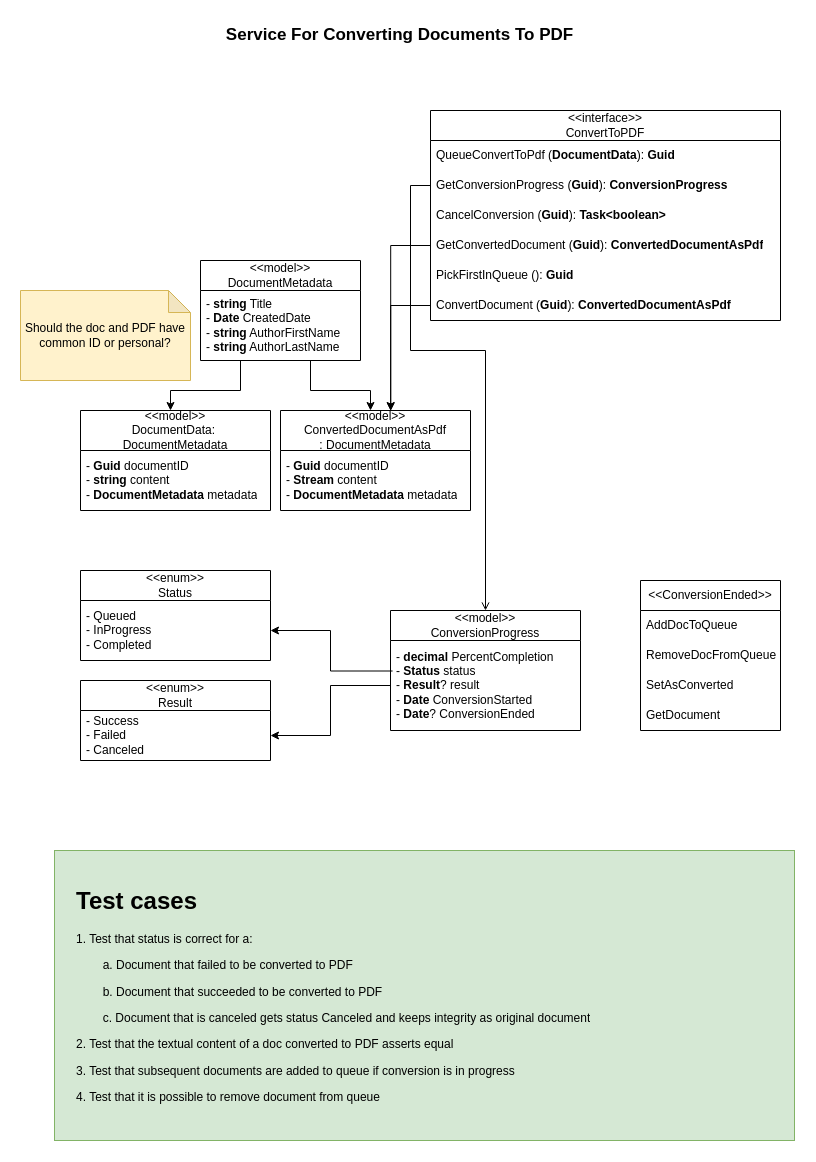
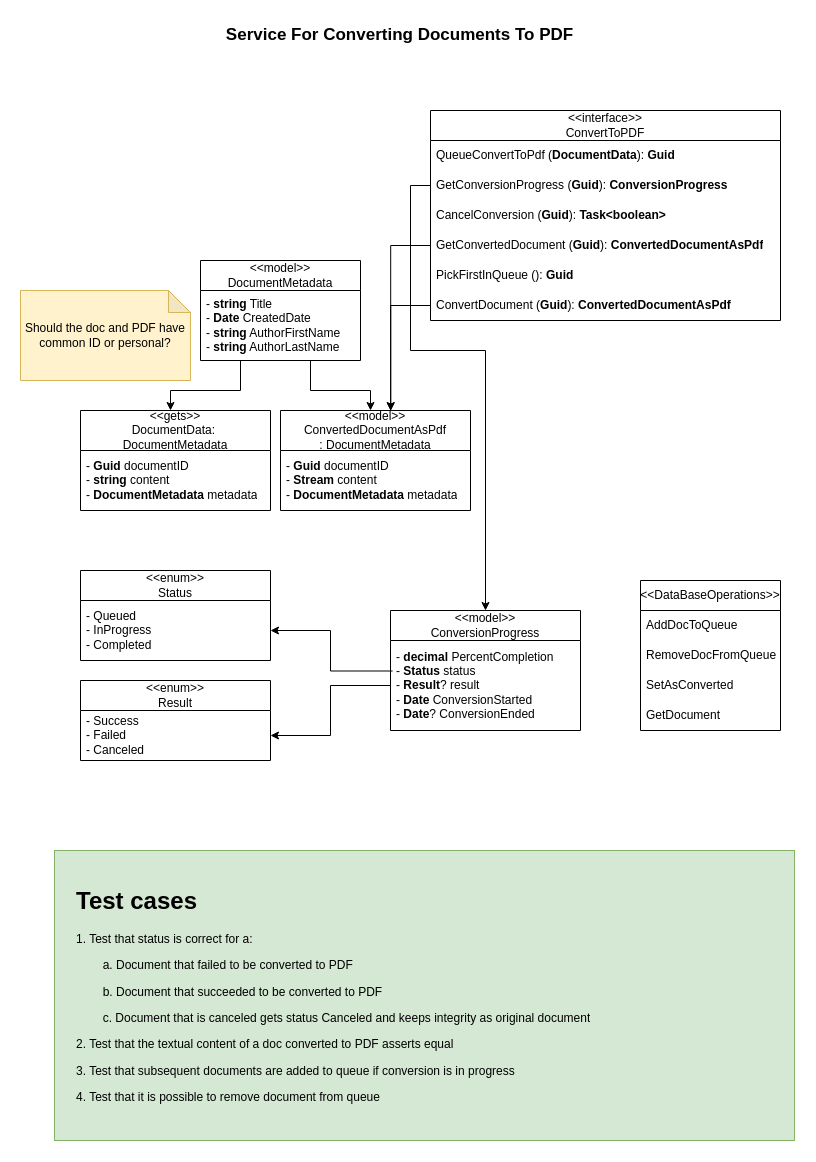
(176, 431) -> (176, 431)
(711, 596) -> (711, 596)
(486, 603) -> (486, 602)
